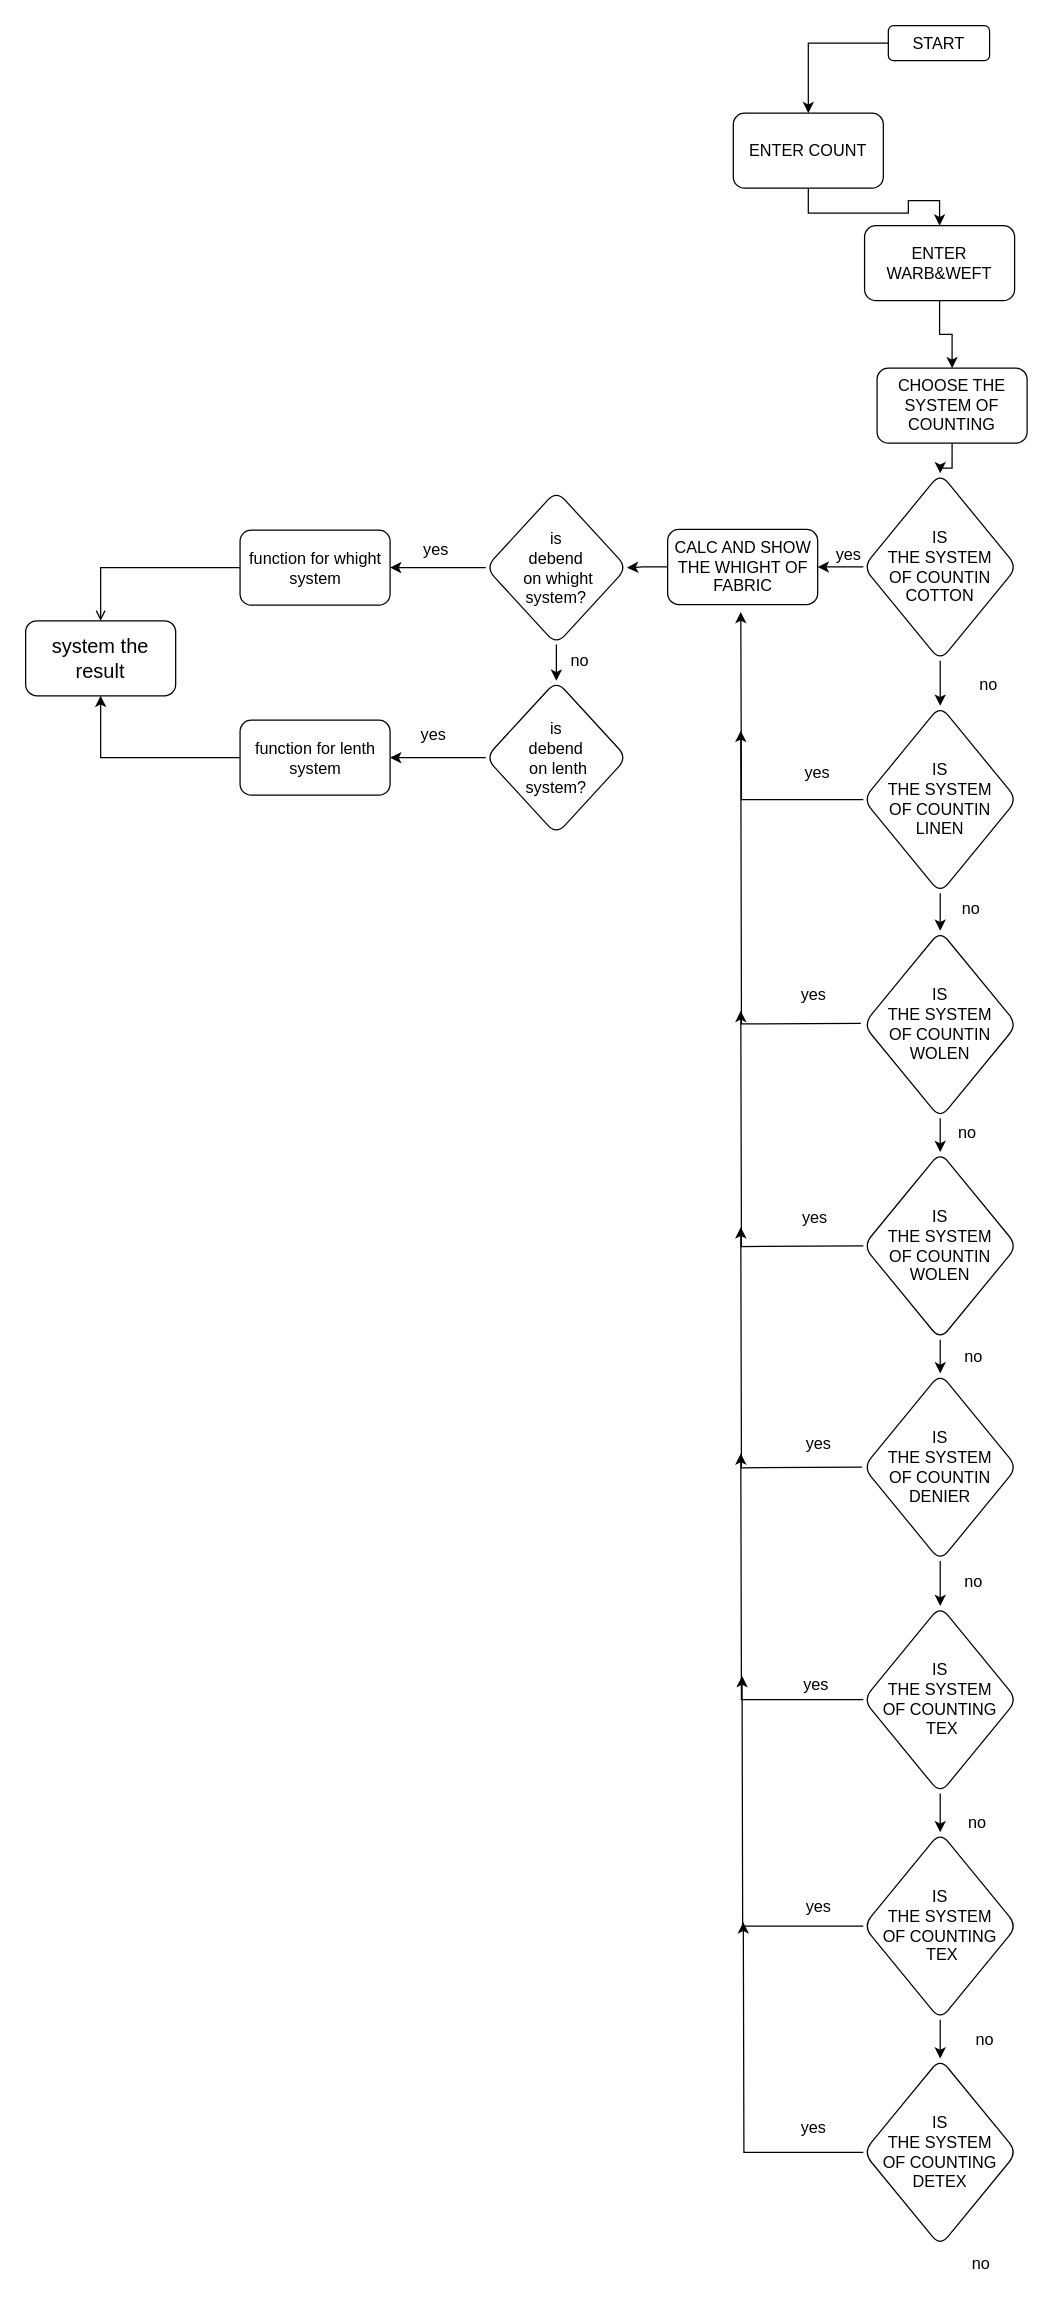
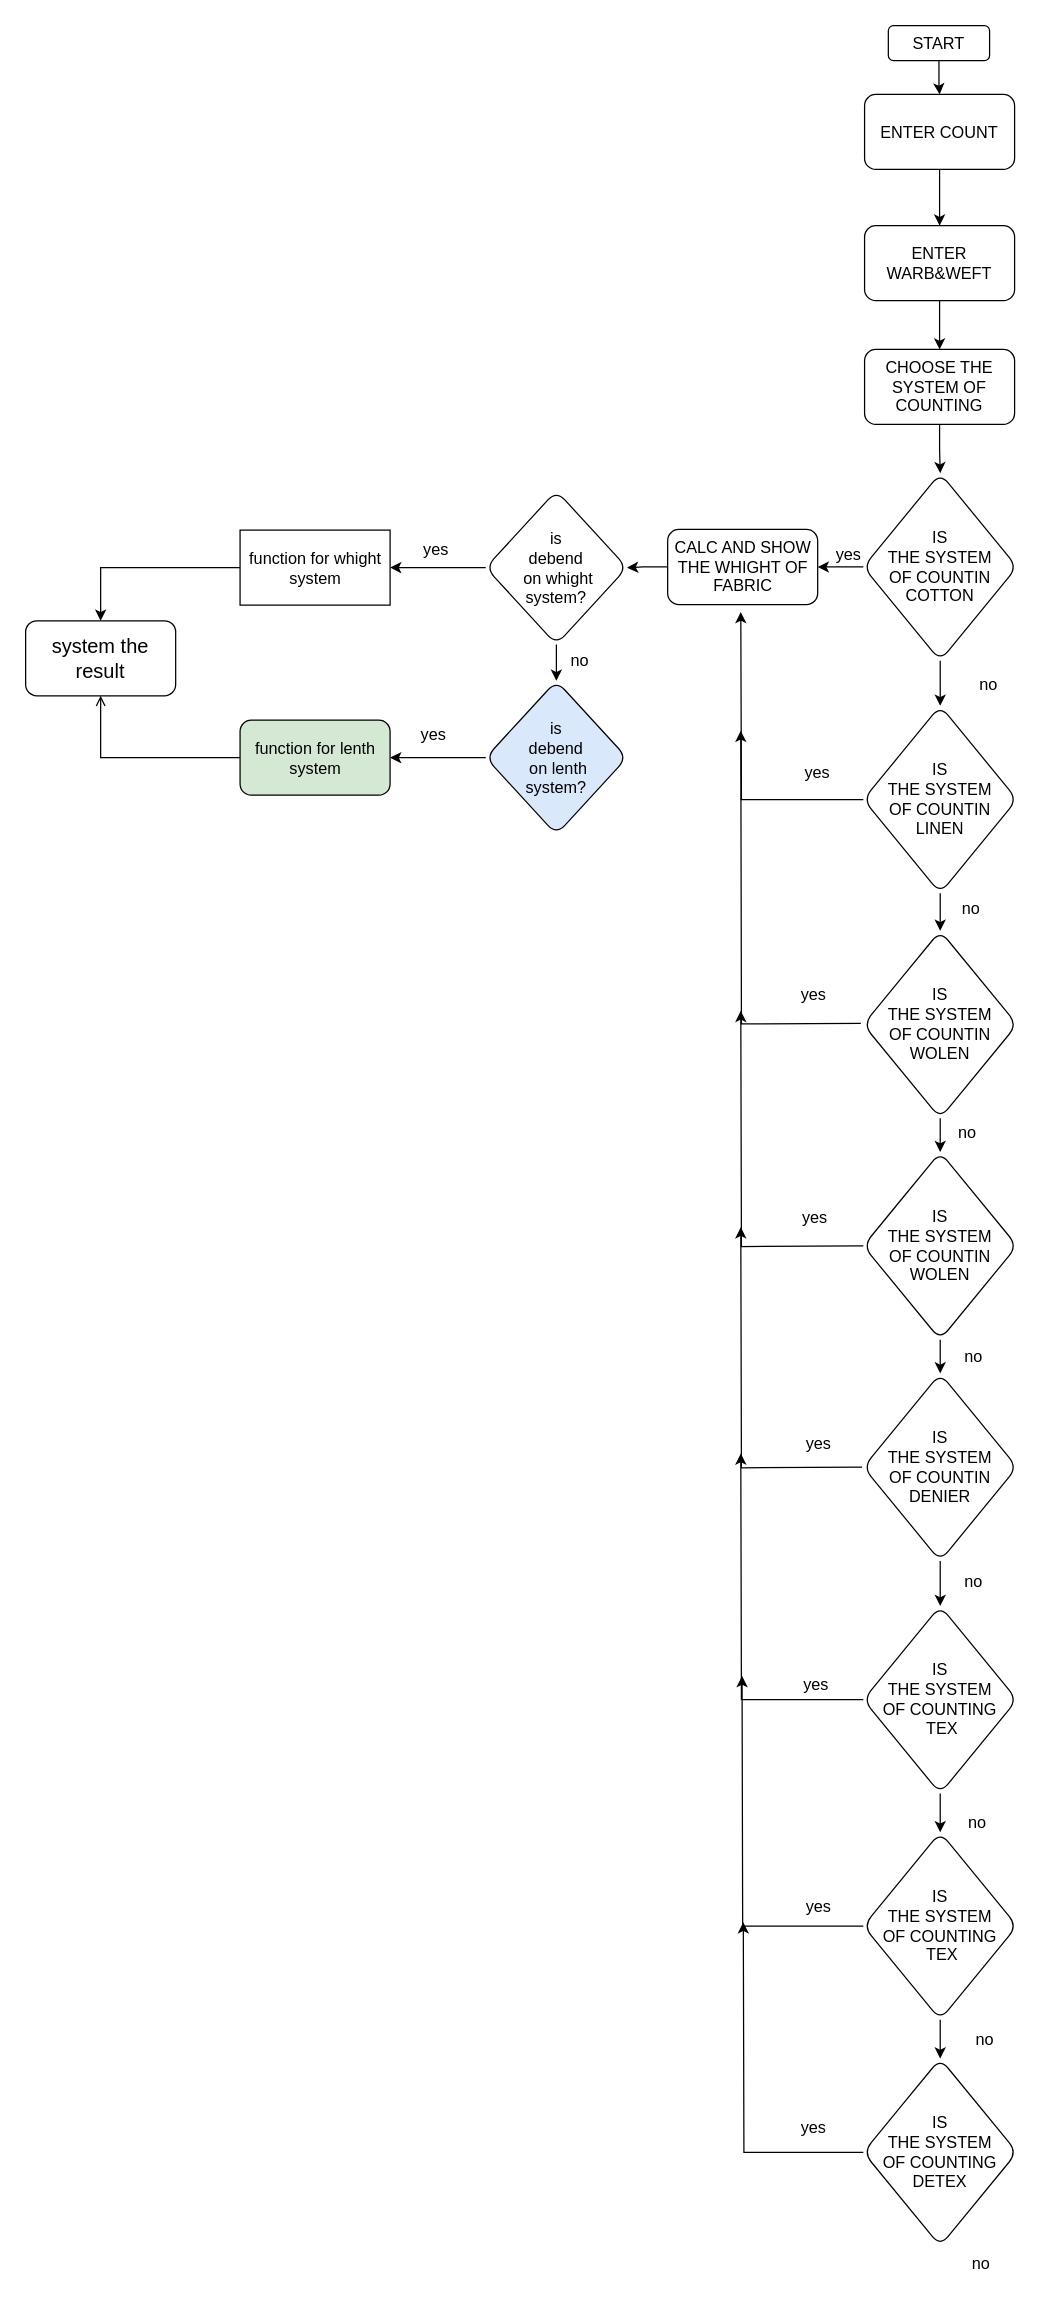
(808, 151) -> (939, 132)
(952, 406) -> (939, 387)
(315, 568) -> (315, 568)
(101, 613) -> (101, 611)
(101, 706) -> (101, 703)
(315, 758) -> (315, 758)
(556, 758) -> (556, 758)
